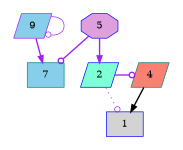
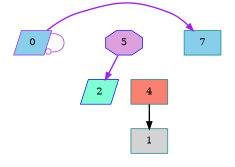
(33, 26) -> (33, 43)
(80, 44) -> none
(122, 75) -> none
(150, 75) -> (149, 92)
(111, 97) -> none
(125, 124) -> (149, 141)
